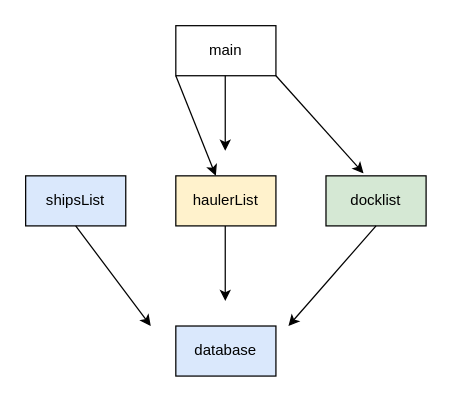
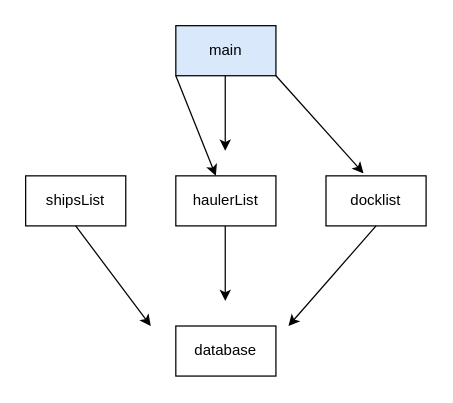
(226, 51) -> (226, 51)
(76, 201) -> (76, 201)
(226, 201) -> (226, 201)
(376, 201) -> (376, 201)
(226, 351) -> (226, 351)
